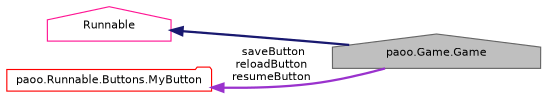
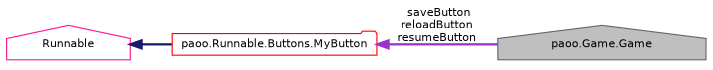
(266, 38) -> (157, 44)
